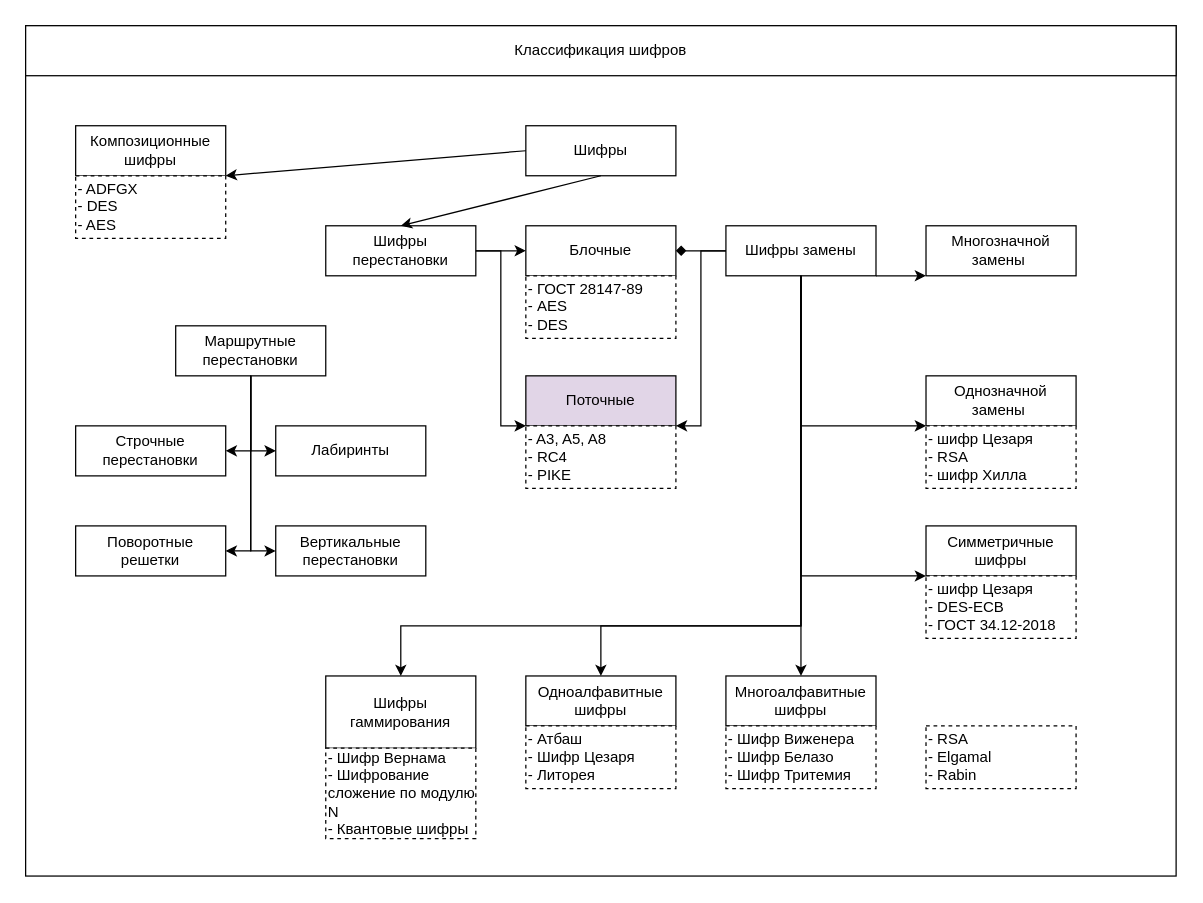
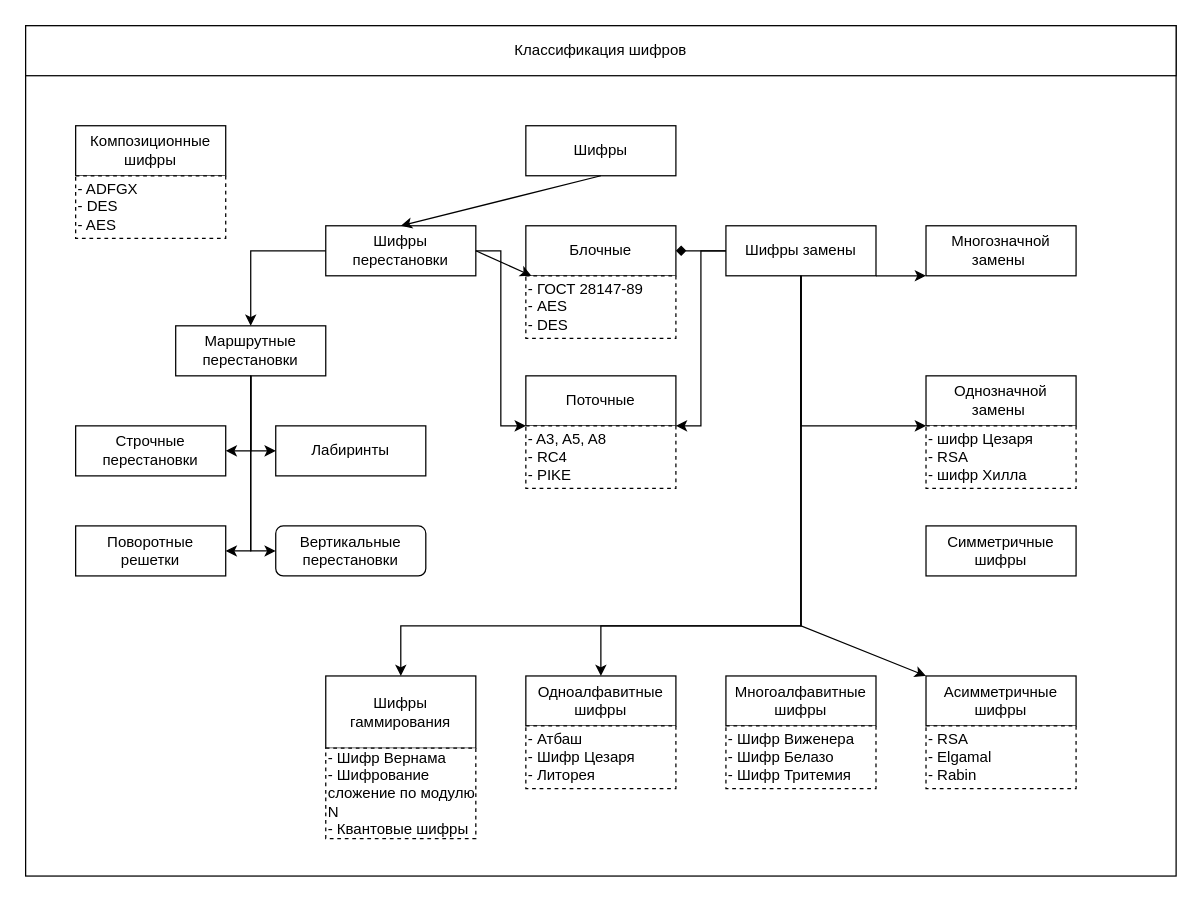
(380, 163) -> none
none -> (255, 251)
(510, 251) -> (503, 263)
(601, 401) -> (601, 401)
(351, 551) -> (351, 551)
(860, 576) -> none
(1001, 607) -> none
(801, 648) -> none
none -> (860, 650)
none -> (1001, 701)
